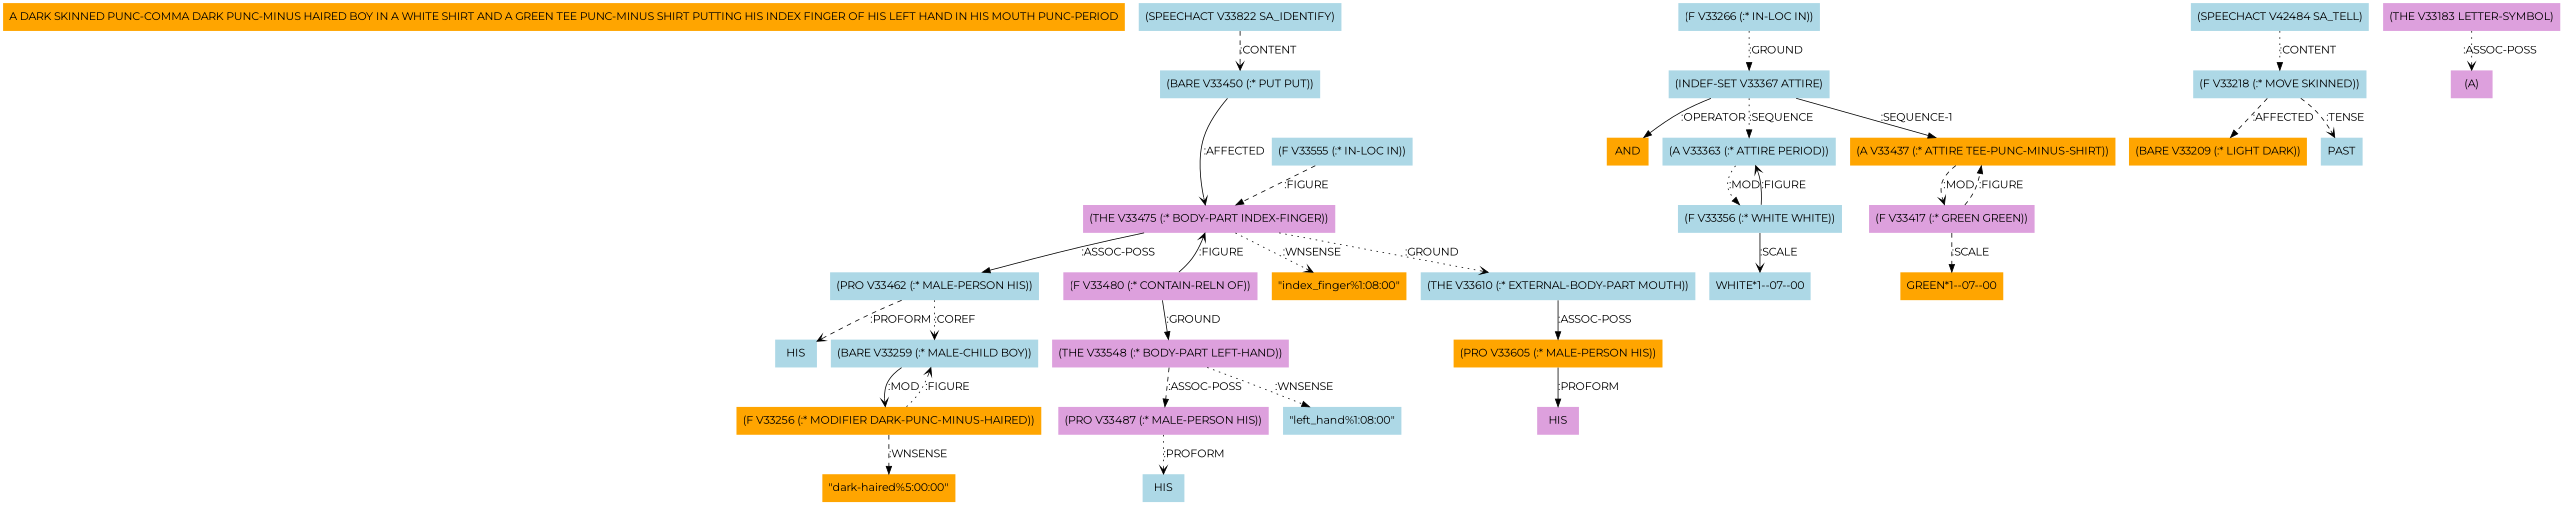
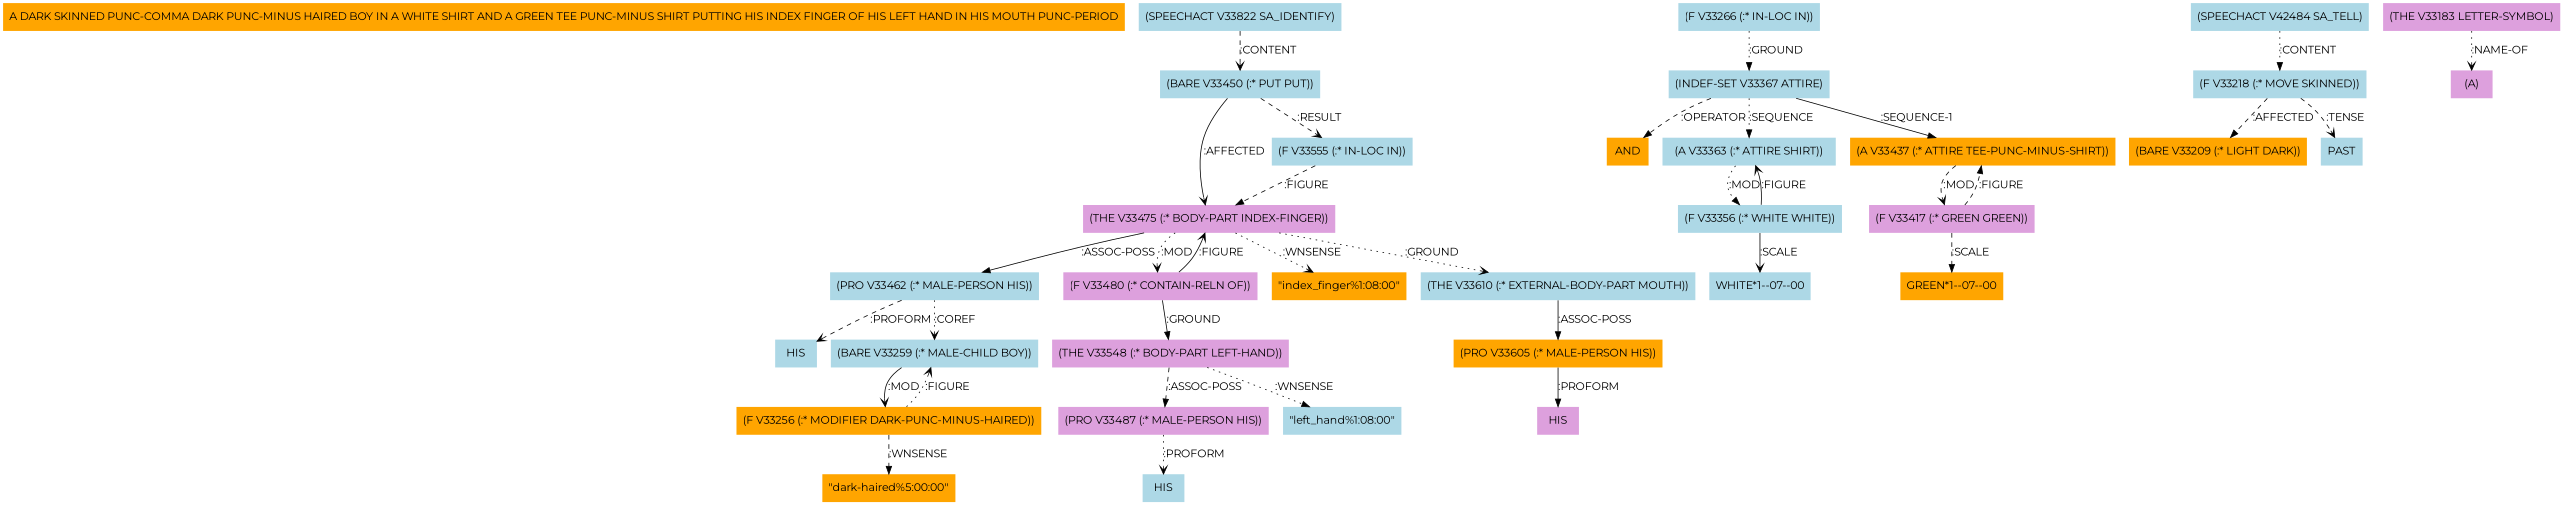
(2500, 51) -> (2500, 51)
(1679, 113) -> (1679, 113)
none -> (1288, 116)
(1749, 152) -> (1749, 152)
none -> (1162, 246)
